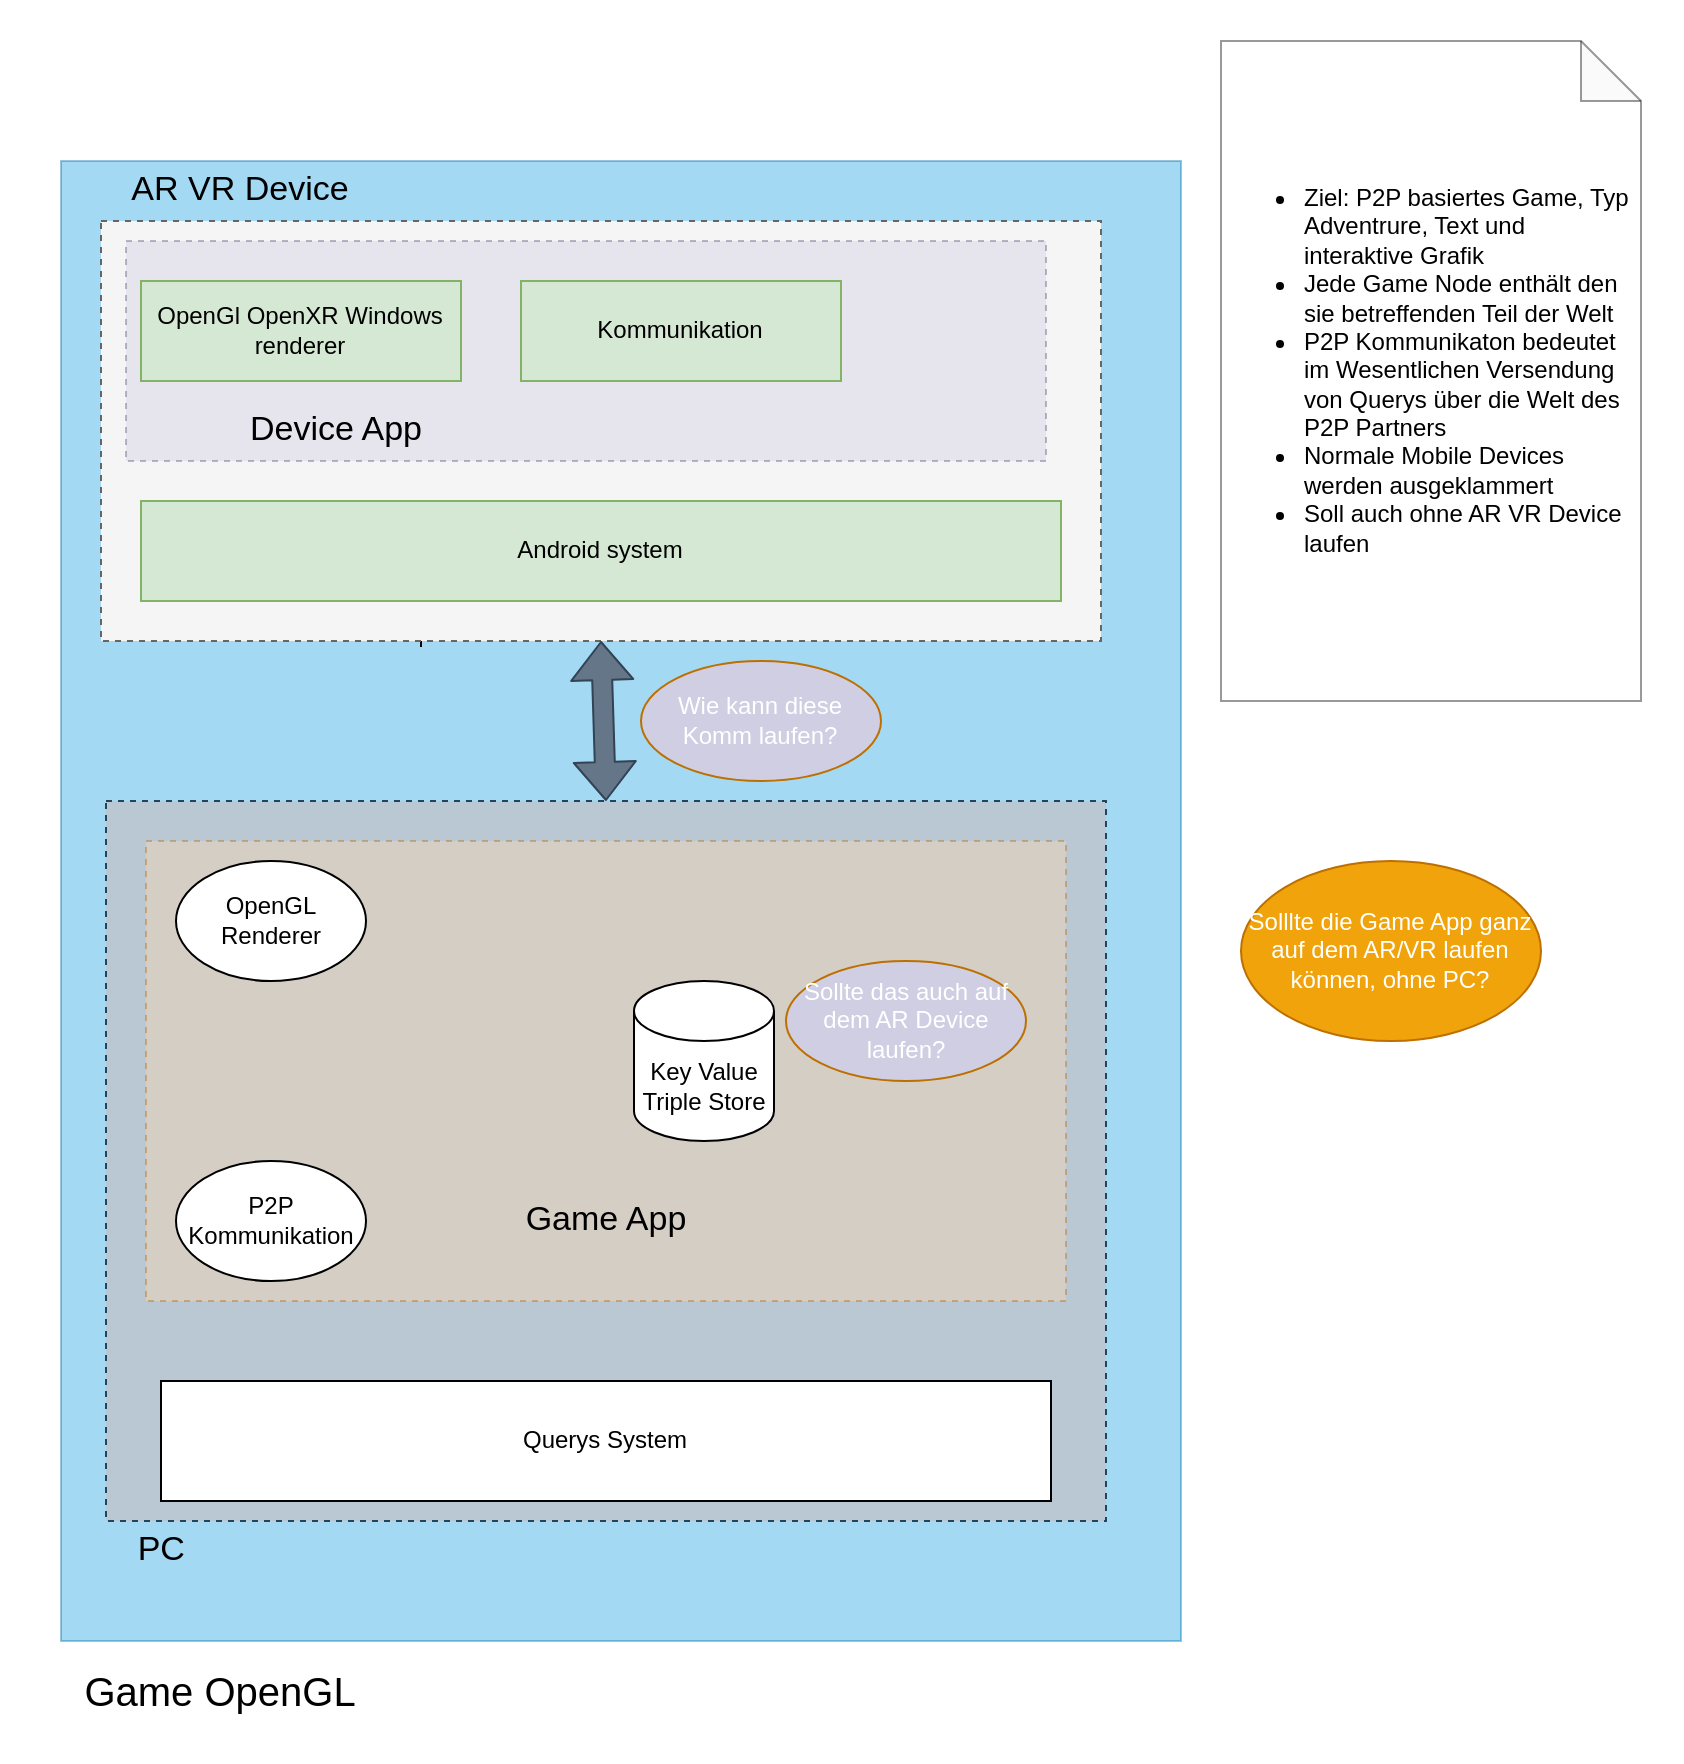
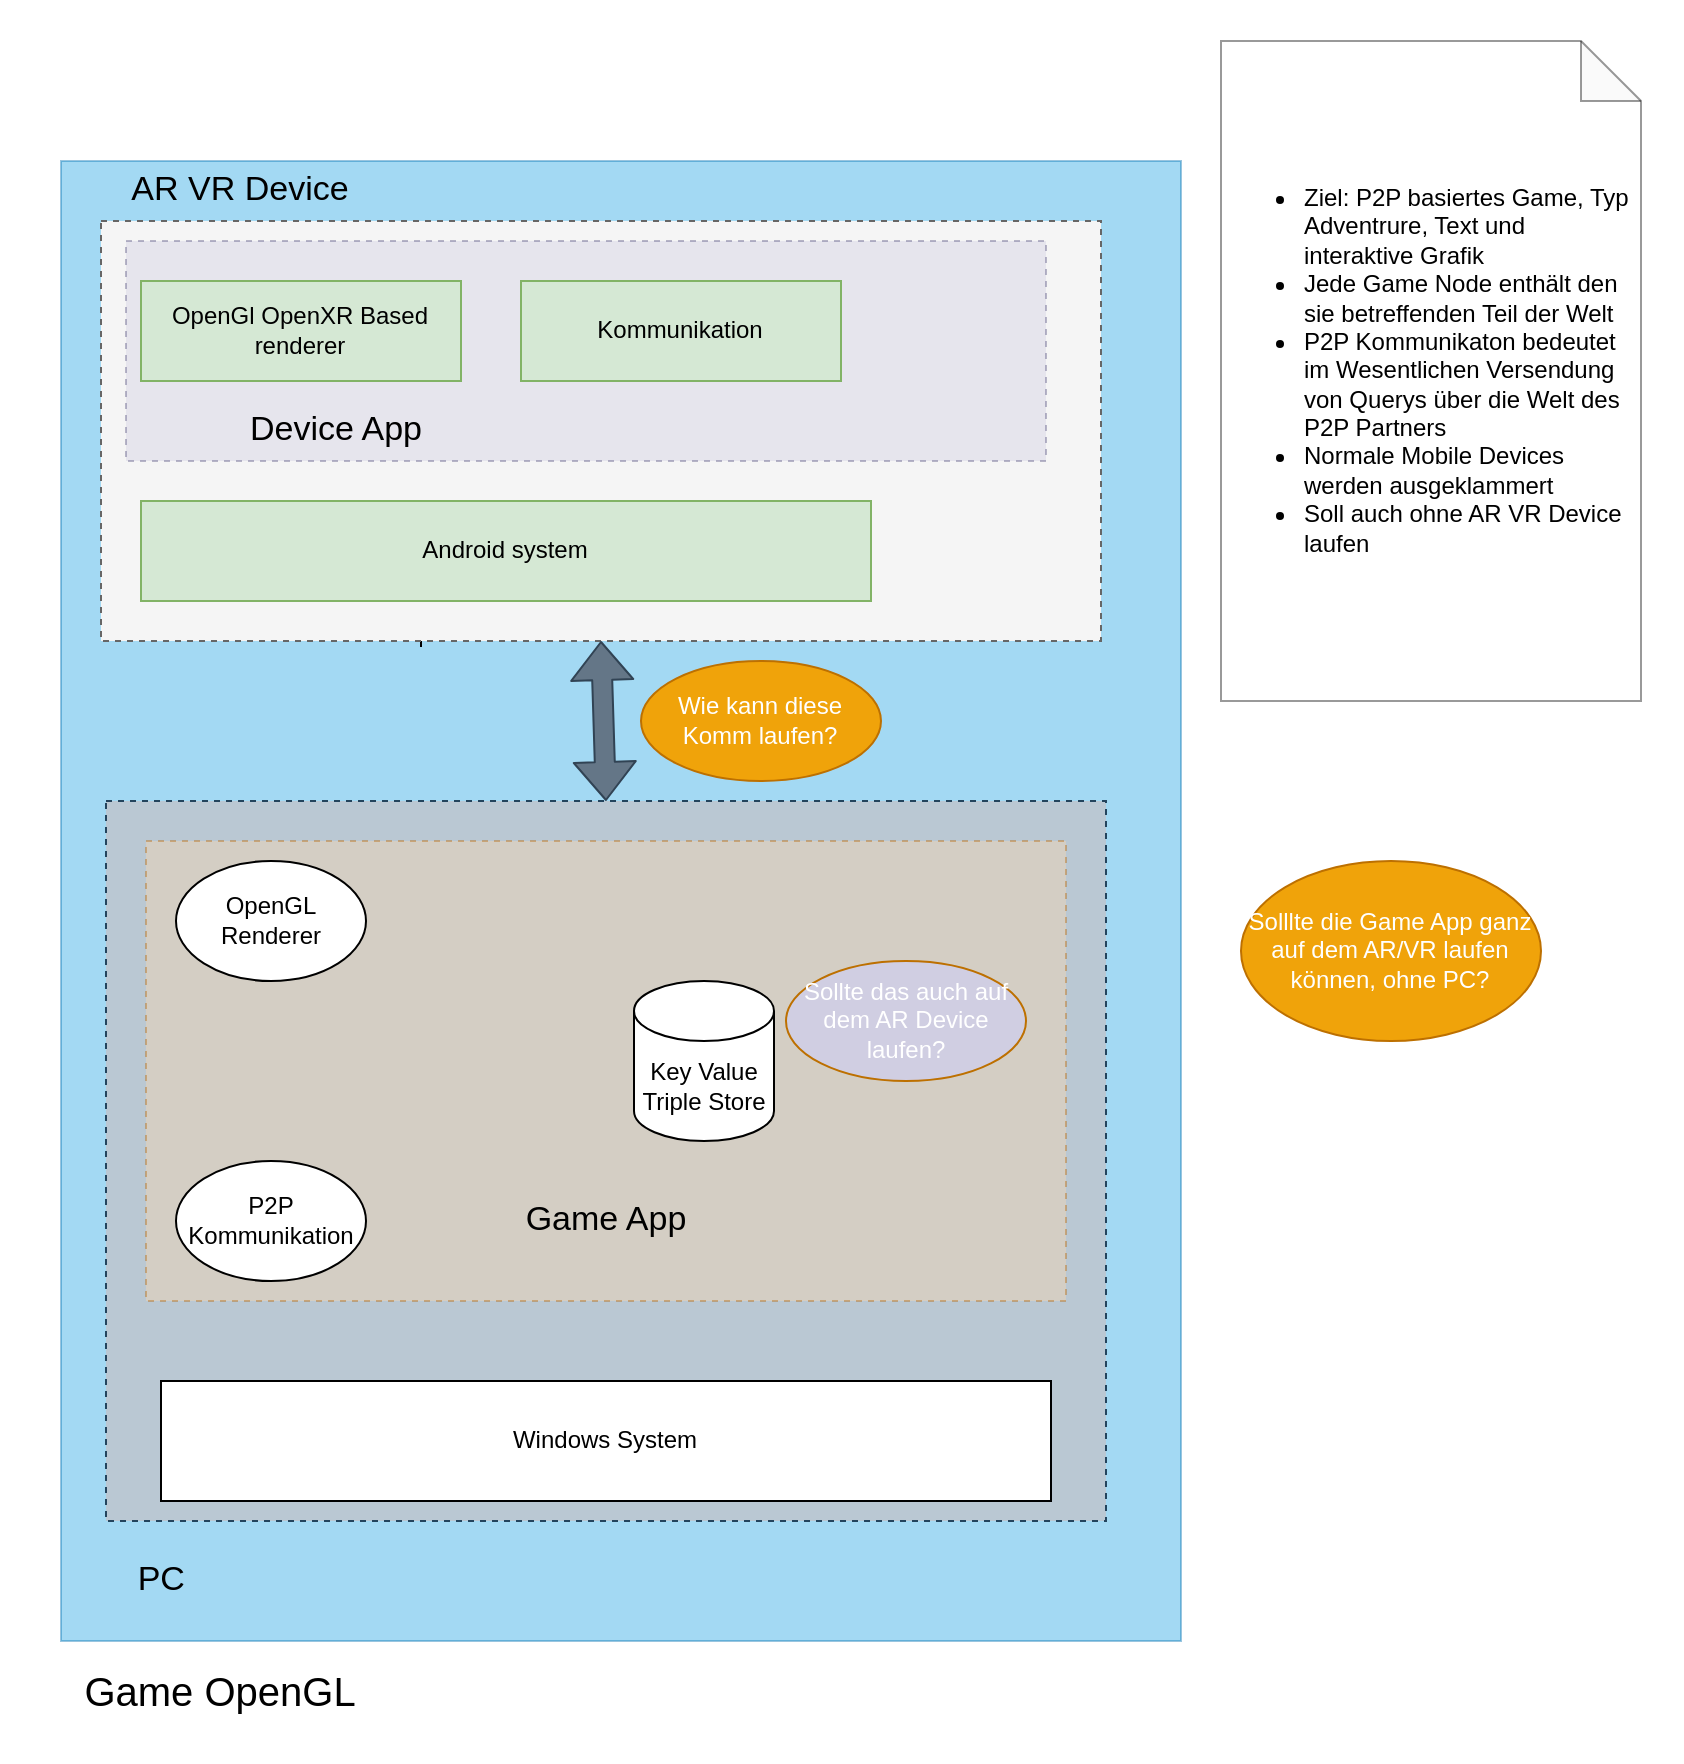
(301, 331) -> (301, 331)
(601, 551) -> (506, 551)
(761, 721) -> (761, 721)
(606, 1441) -> (606, 1441)
(166, 1551) -> (166, 1581)
